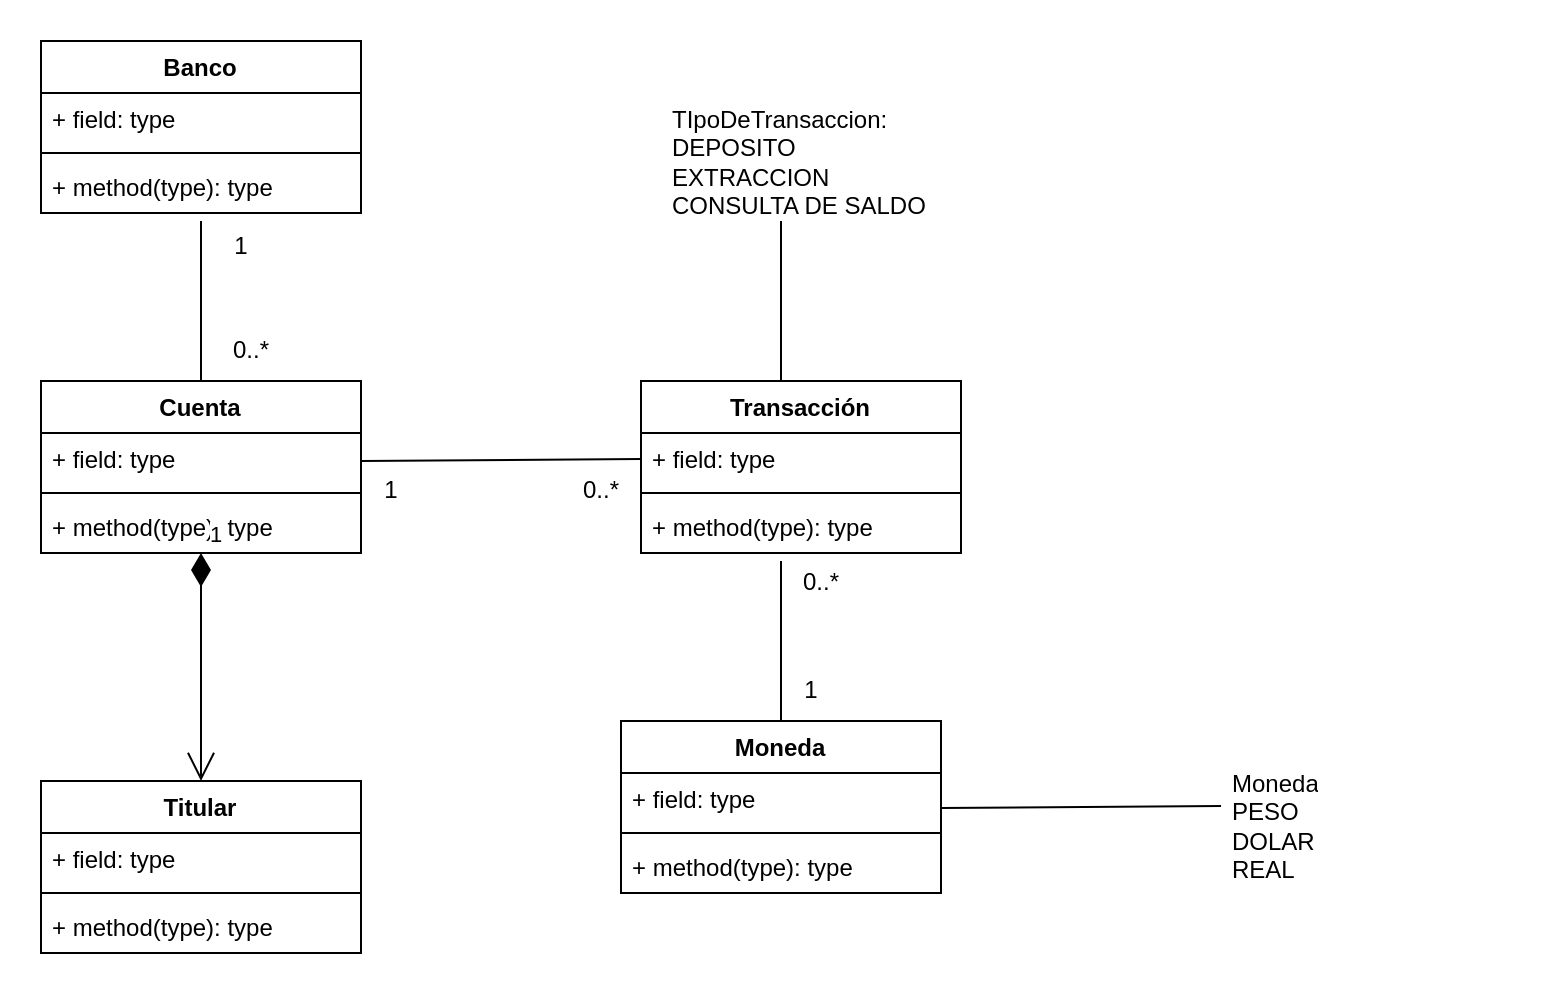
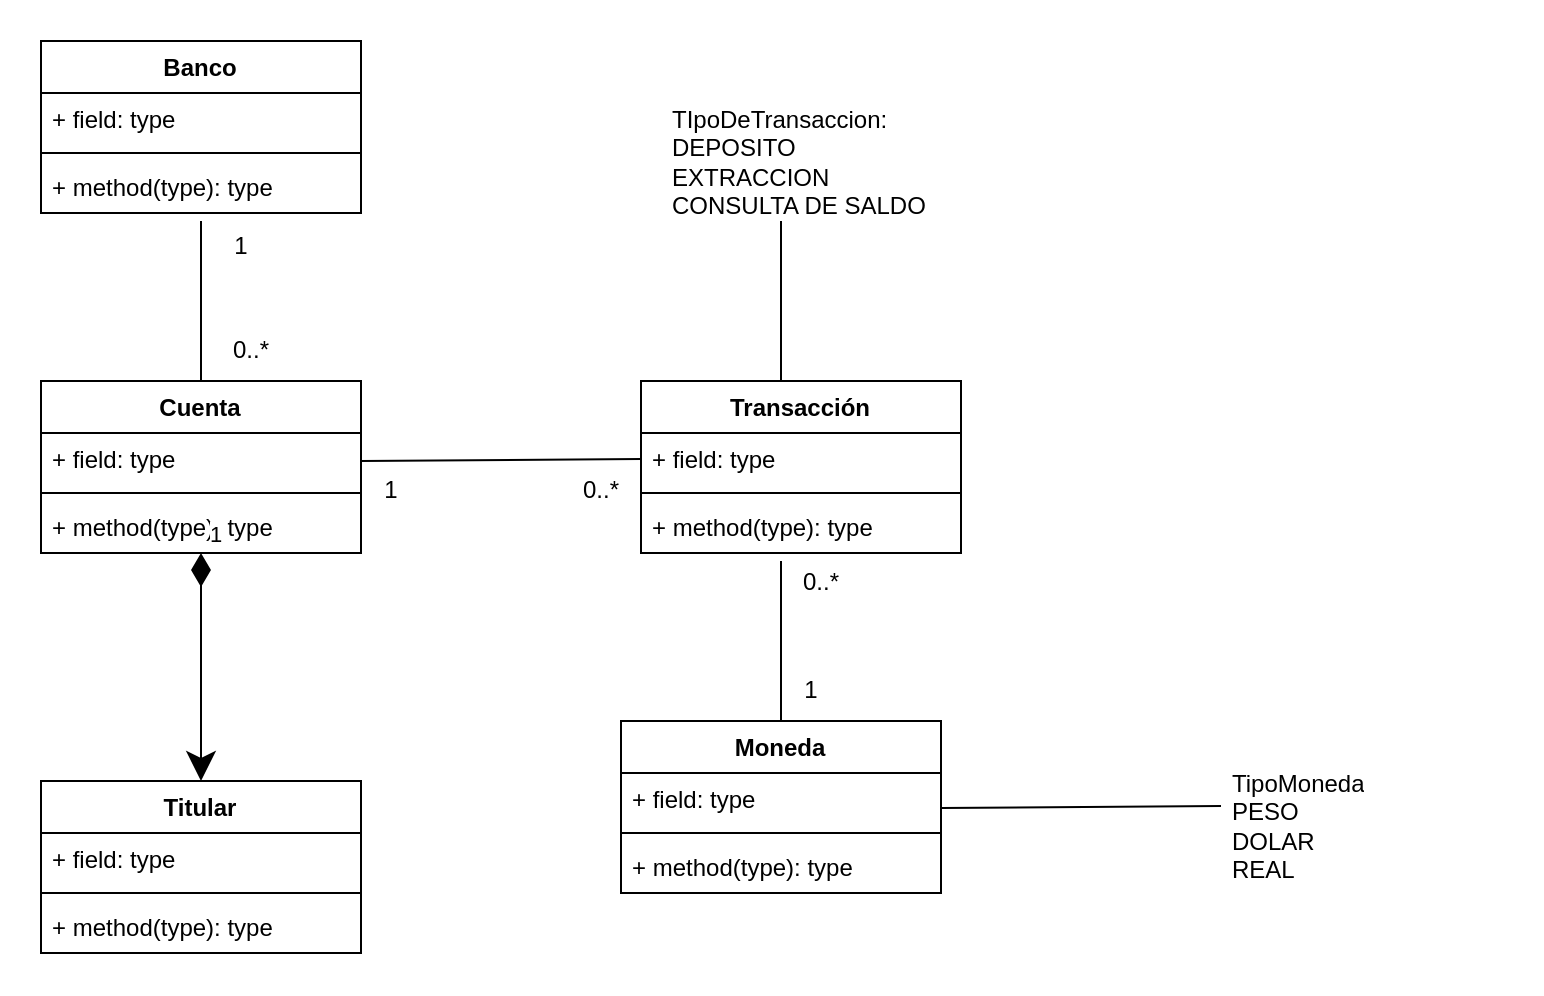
(201, 764) -> (201, 757)
(1273, 829) -> (1297, 829)
